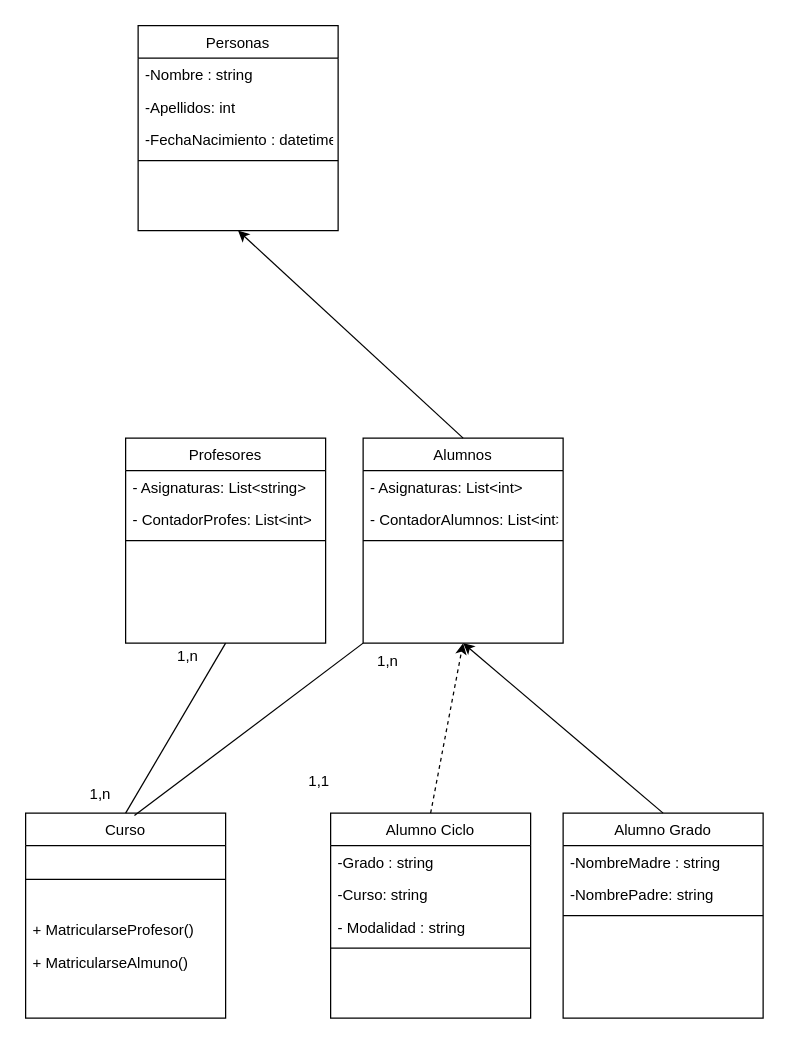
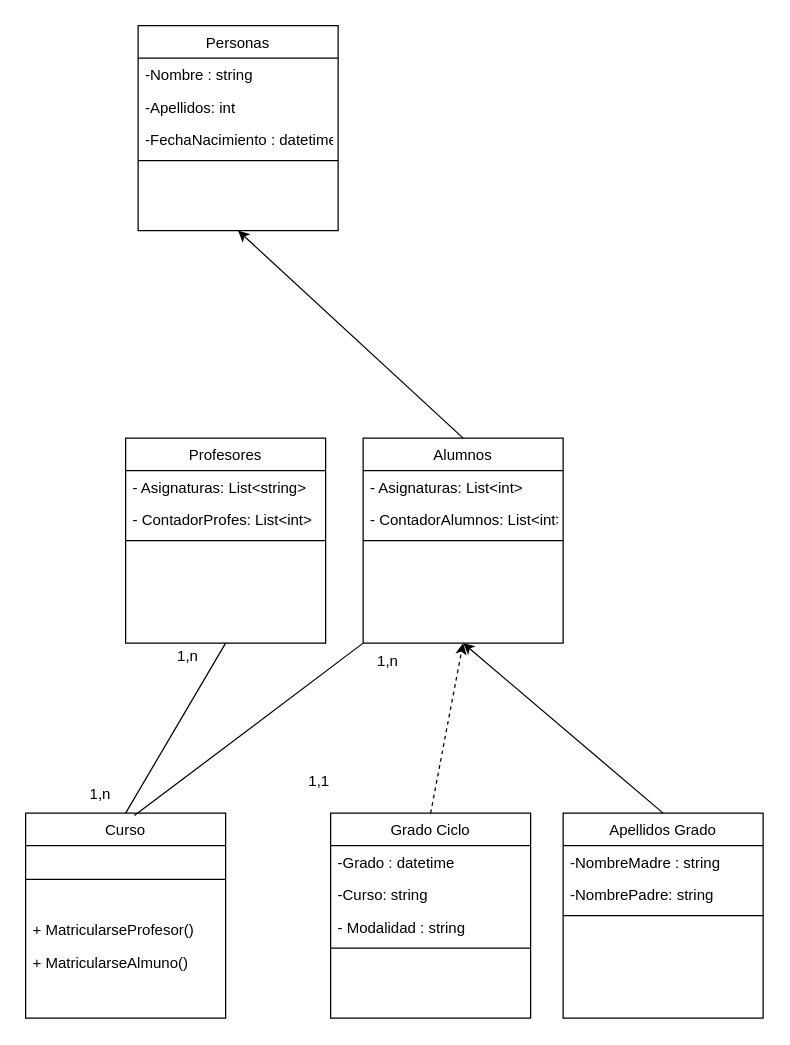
(430, 830) -> (430, 830)
(663, 830) -> (663, 830)
(393, 863) -> (401, 863)
